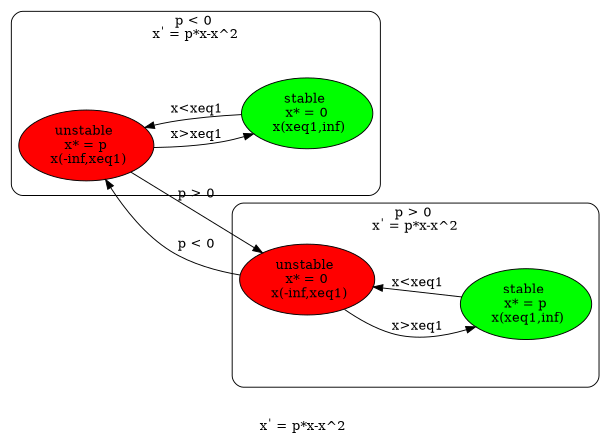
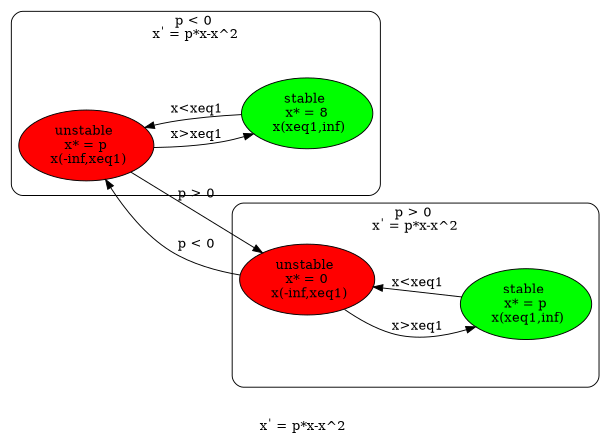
(307, 113) -> (307, 113)
